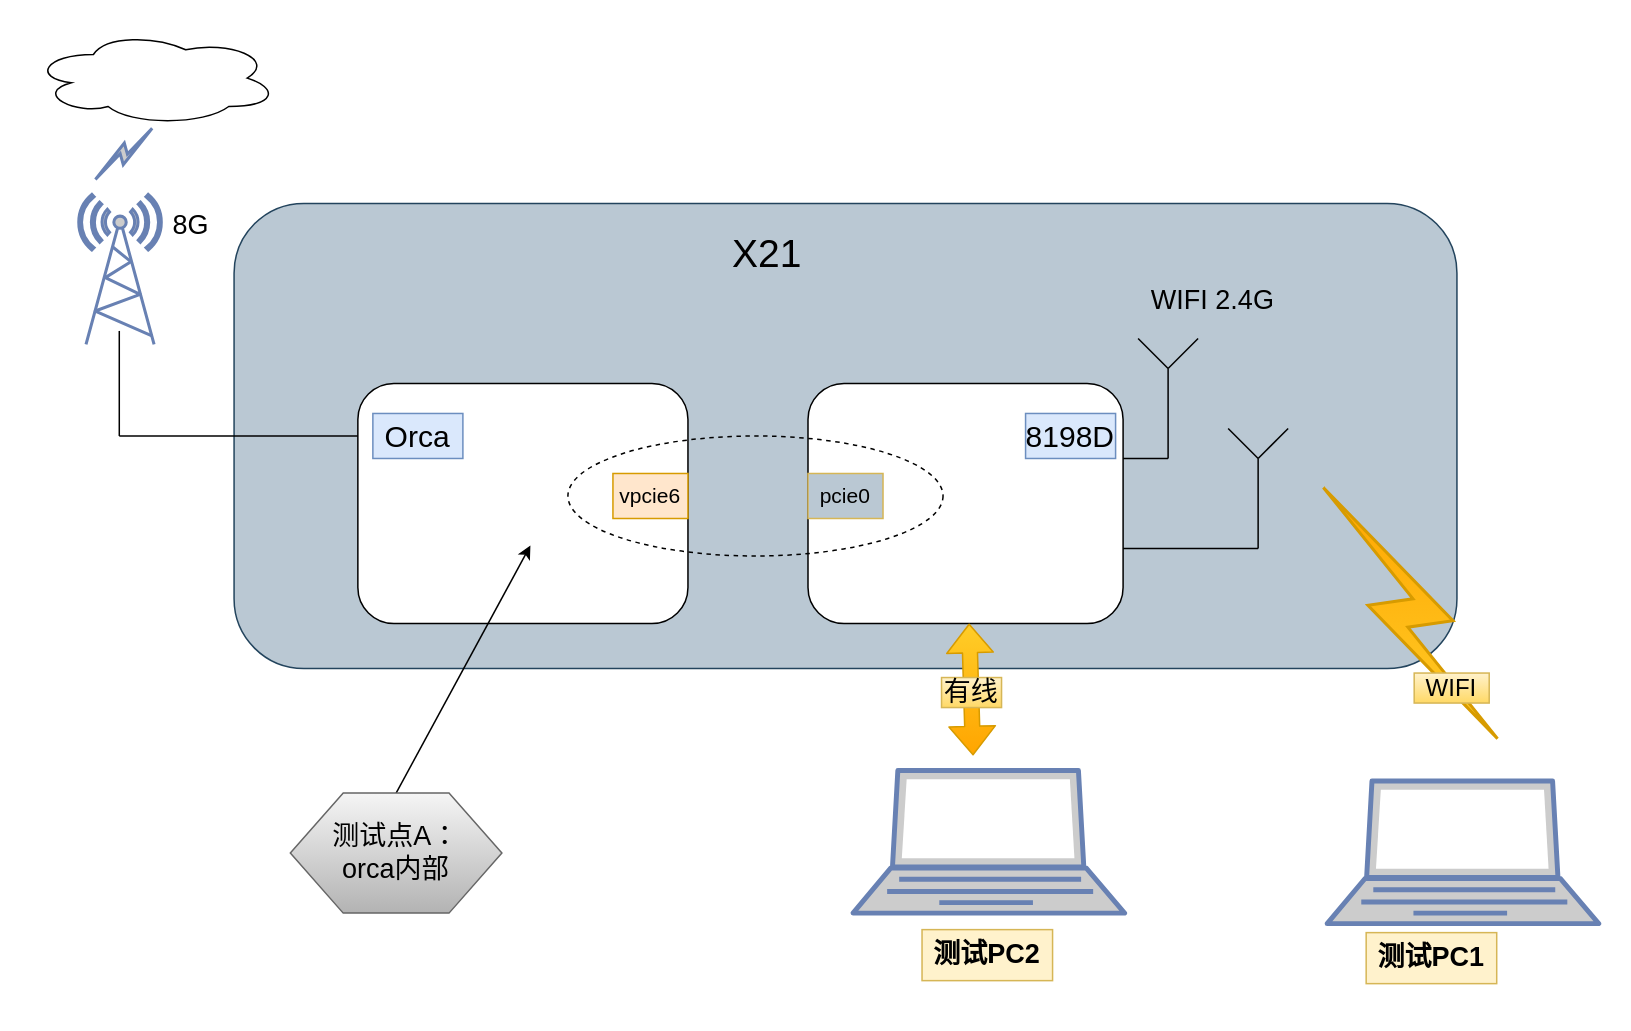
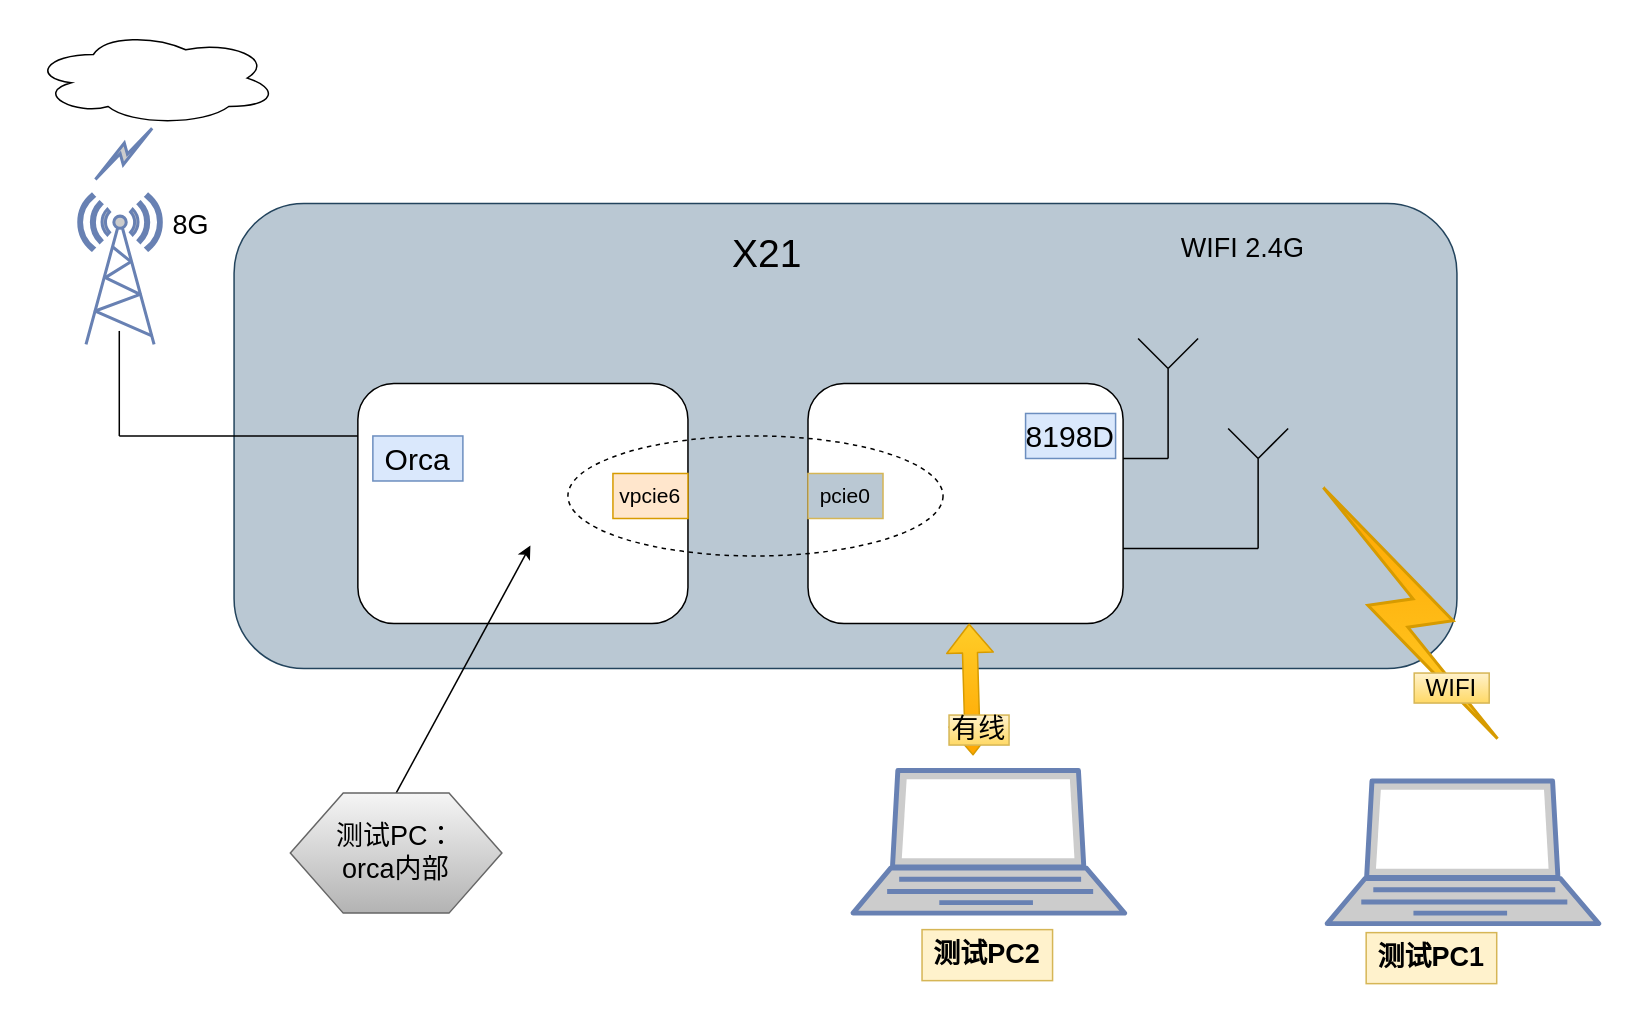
(1213, 301) -> (1243, 248)
(418, 436) -> (418, 458)
(971, 692) -> (979, 730)
(396, 853) -> (396, 853)
